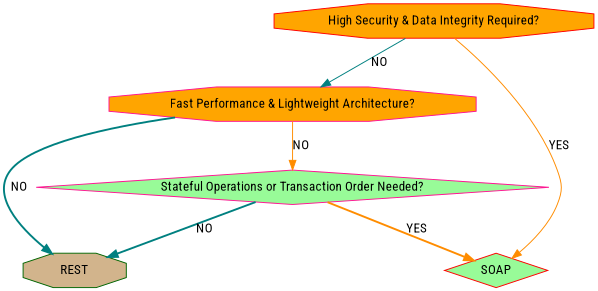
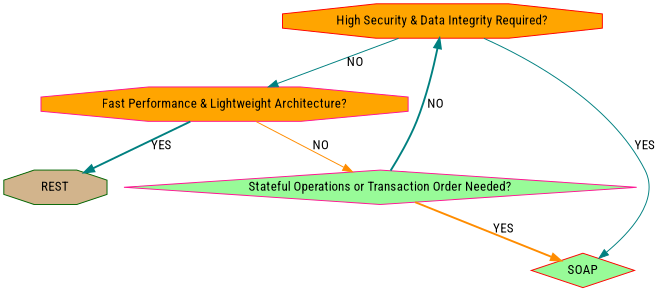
(542, 138) -> (612, 124)
(19, 187) -> (161, 146)
(186, 228) -> (420, 112)
